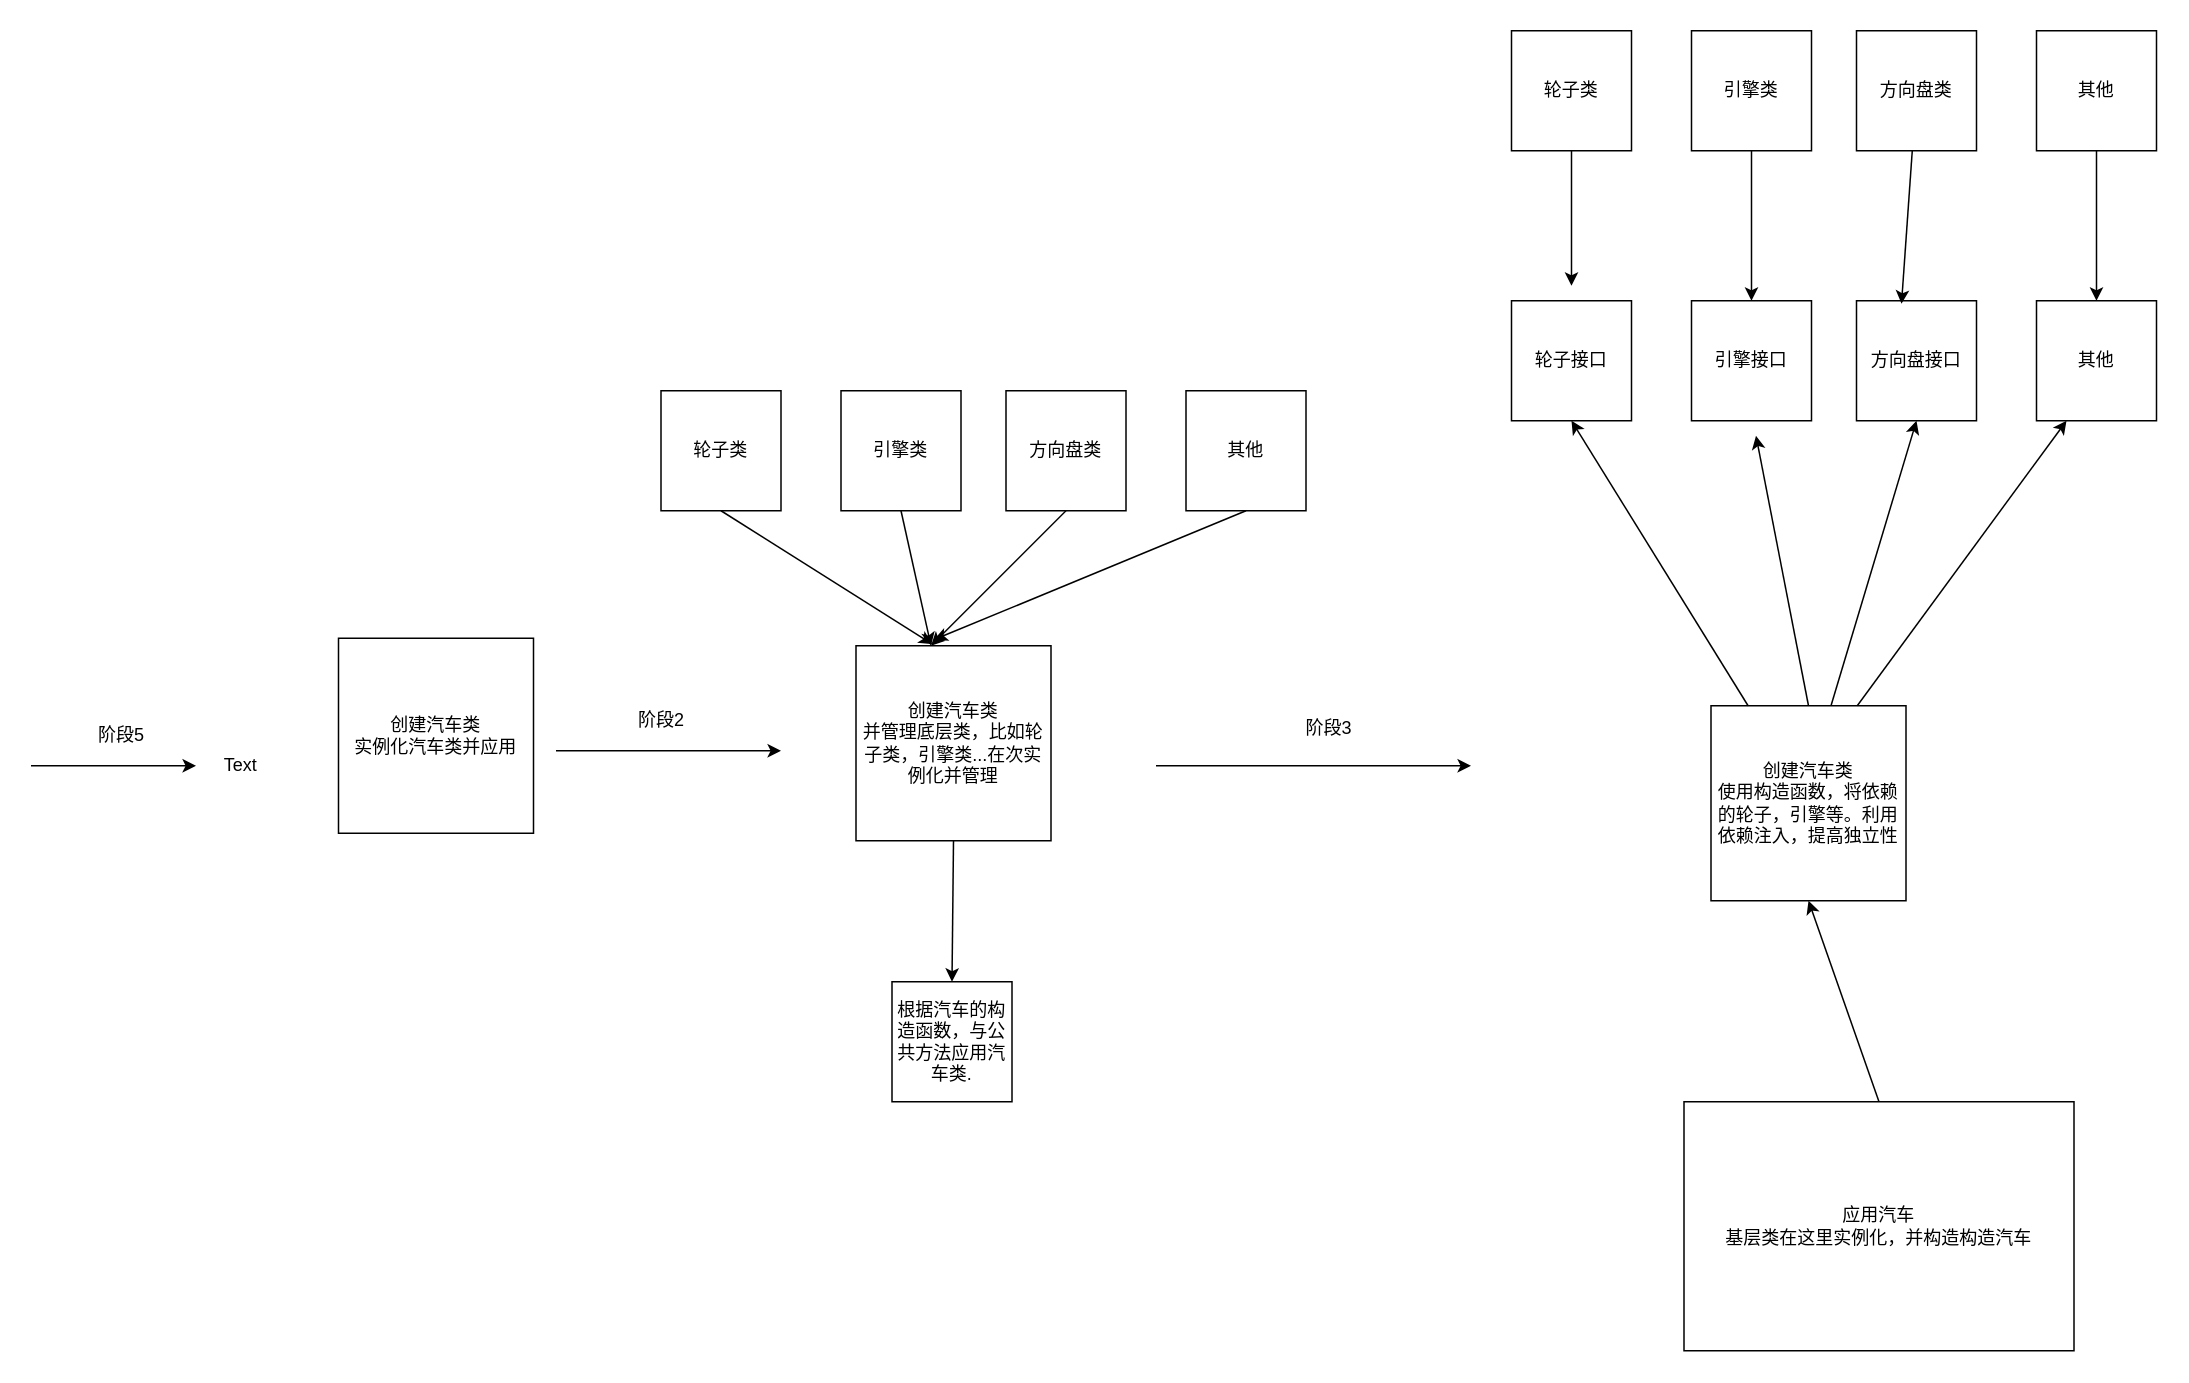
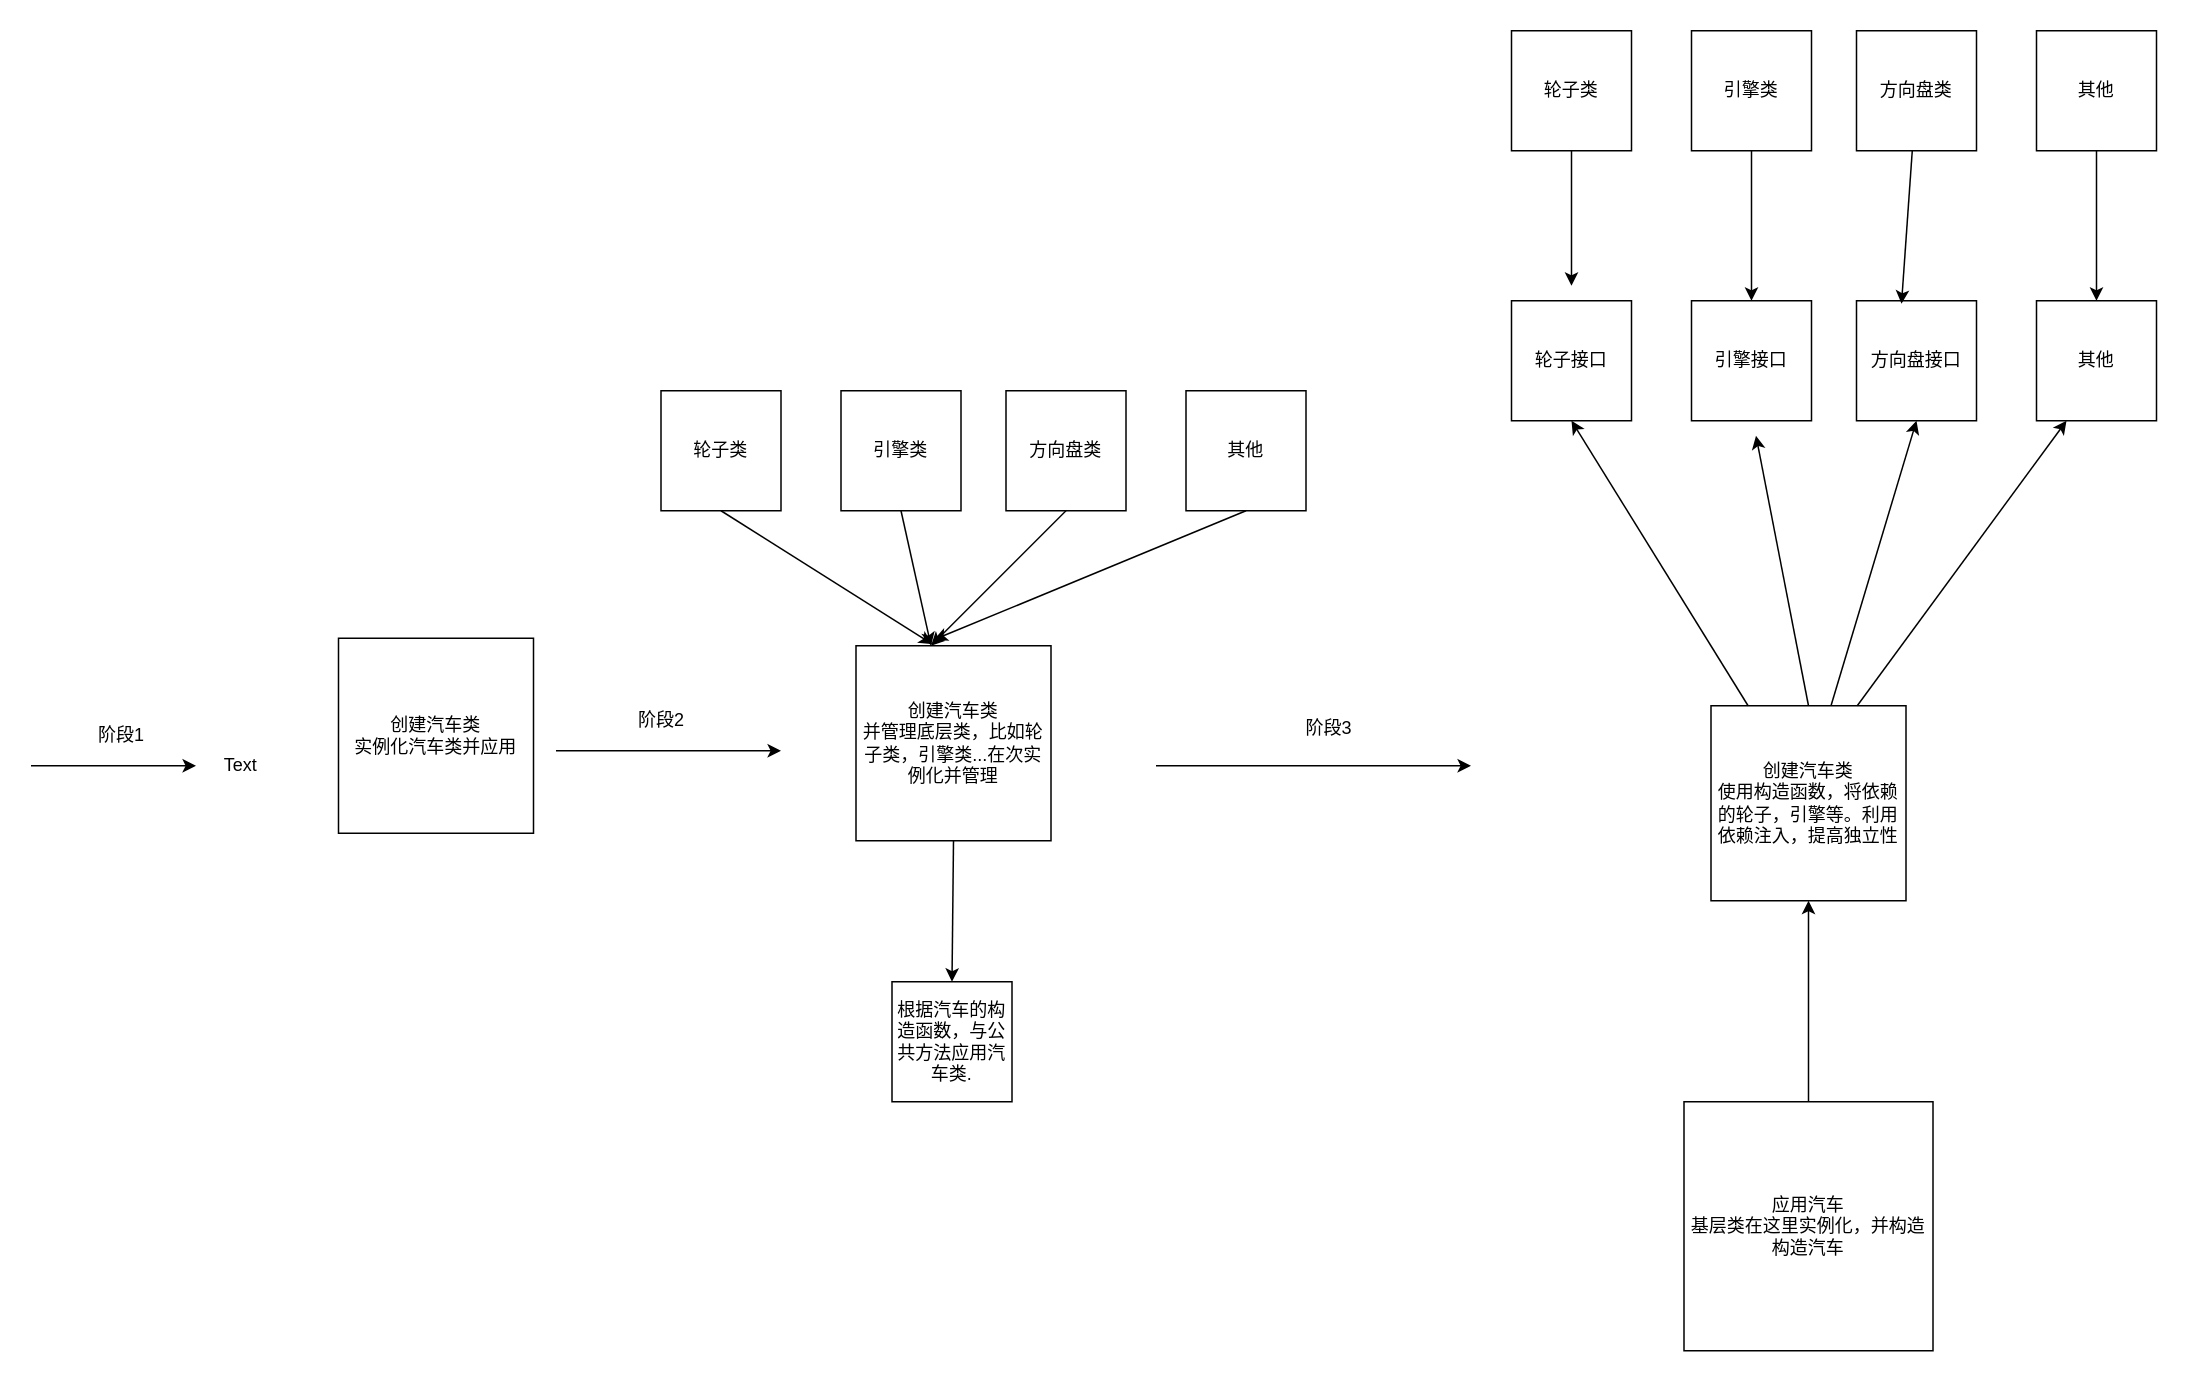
(122, 736) -> (122, 736)
(1879, 1226) -> (1808, 1226)
